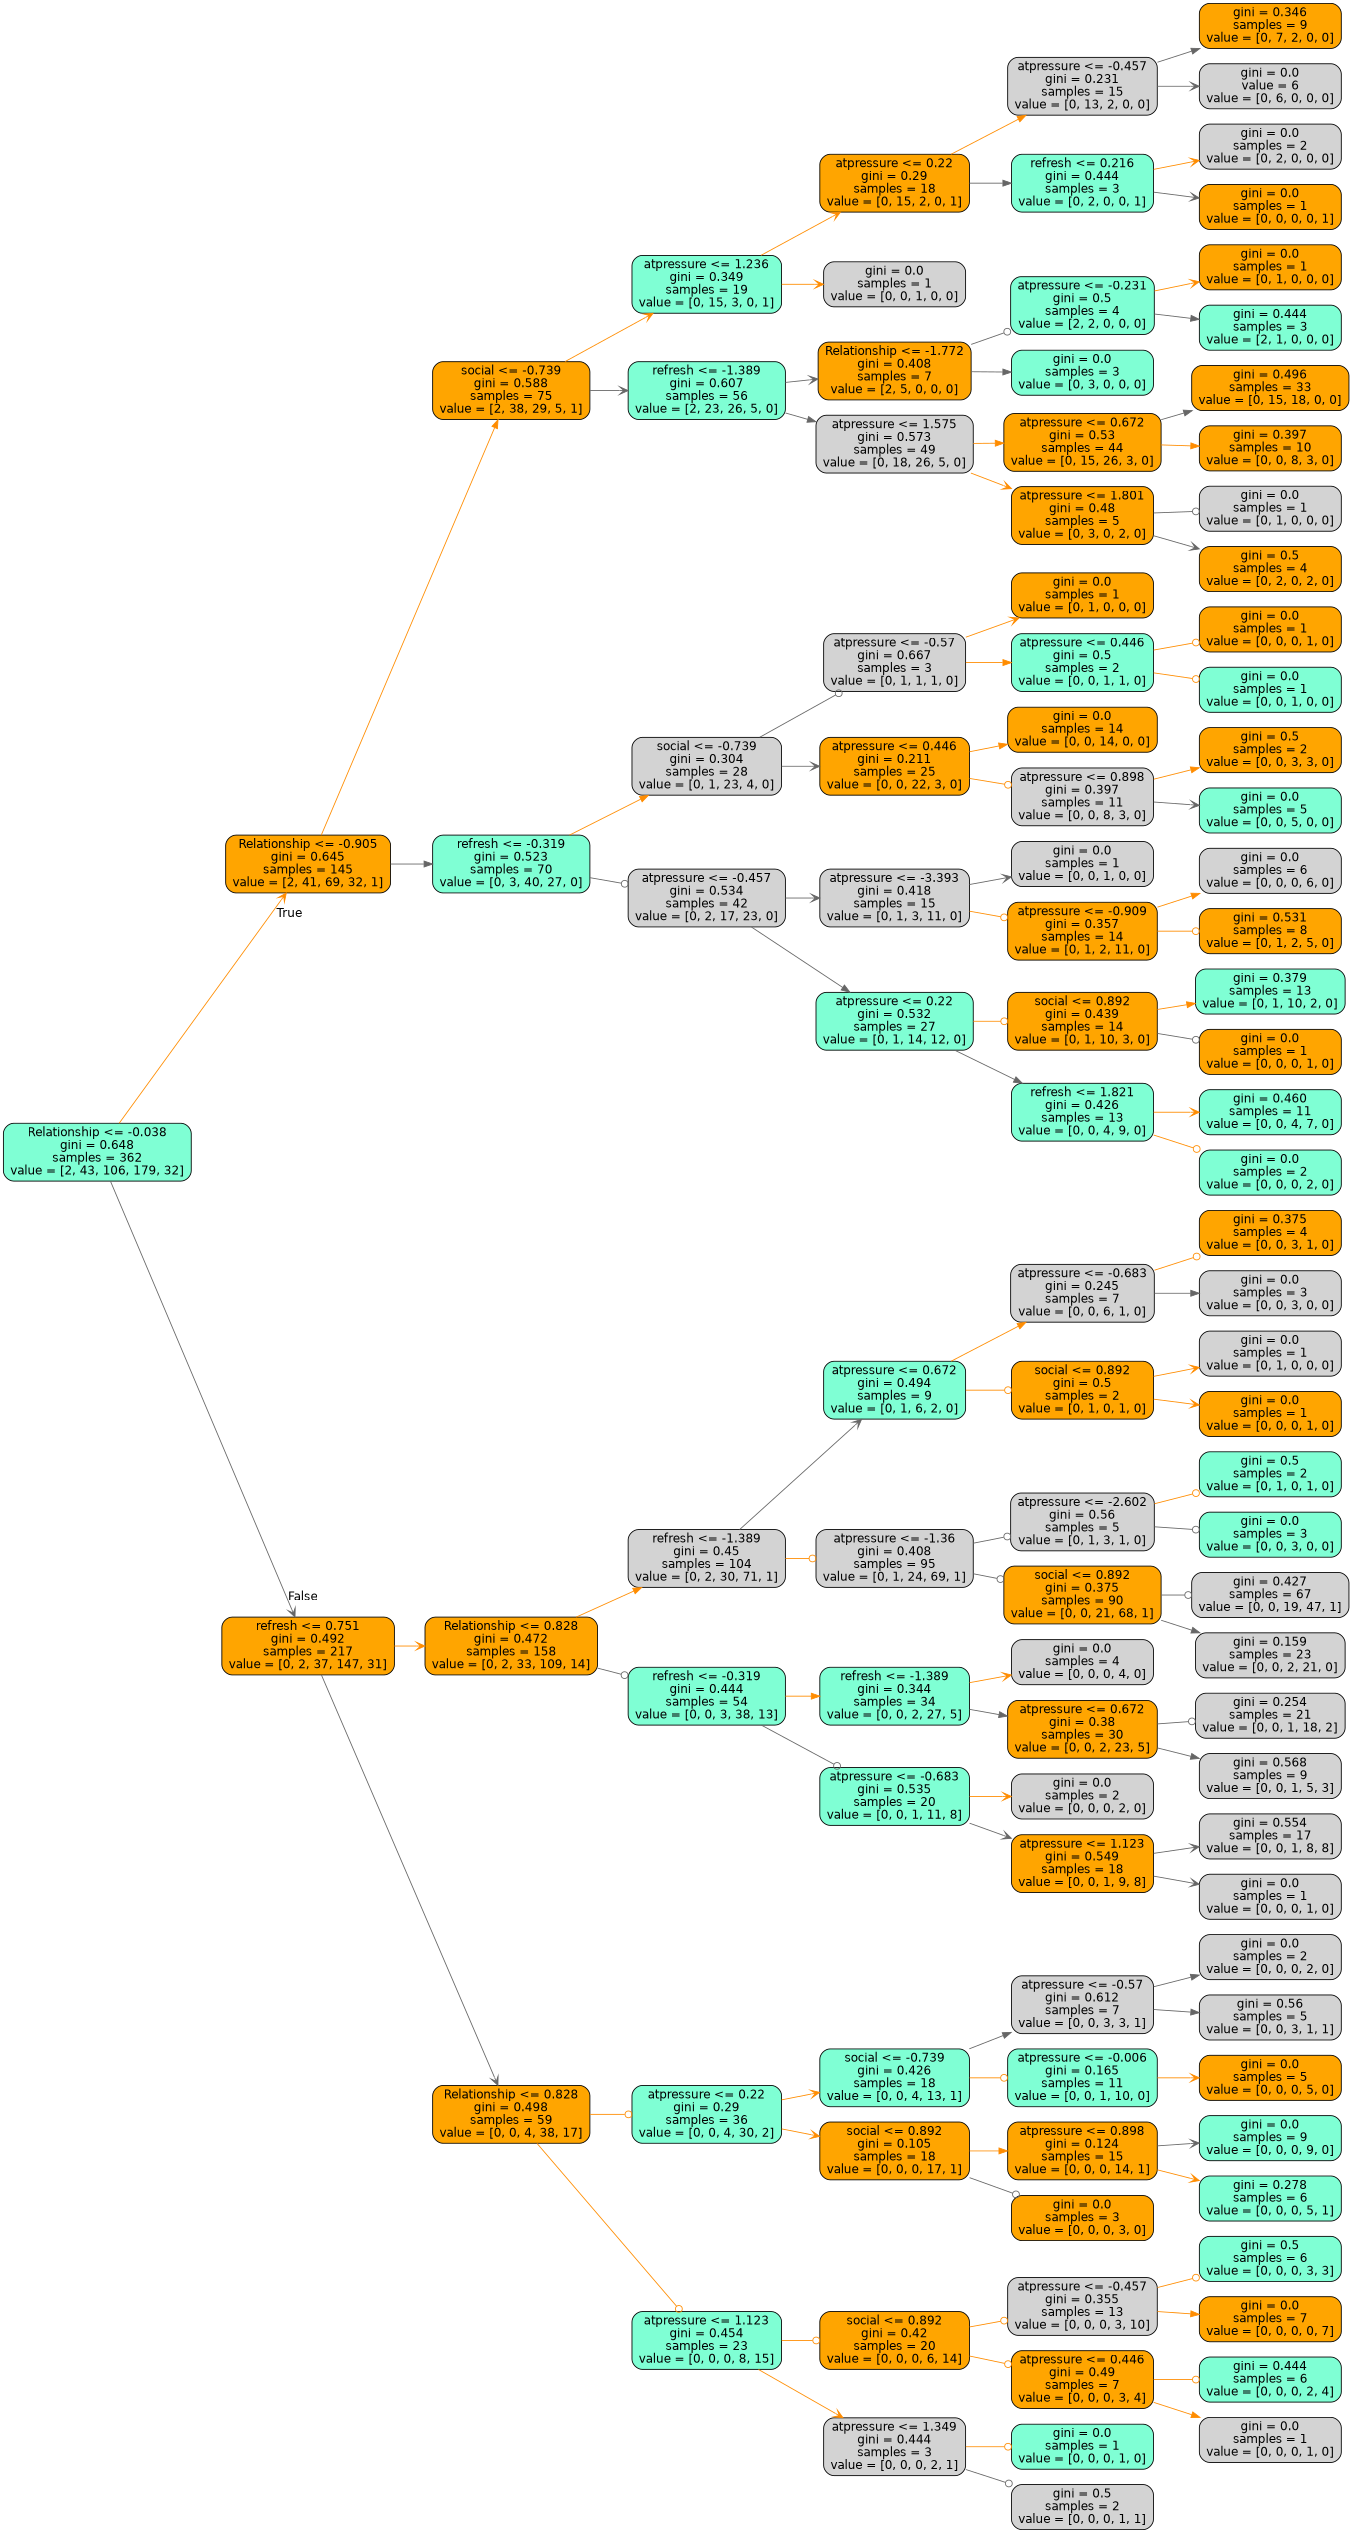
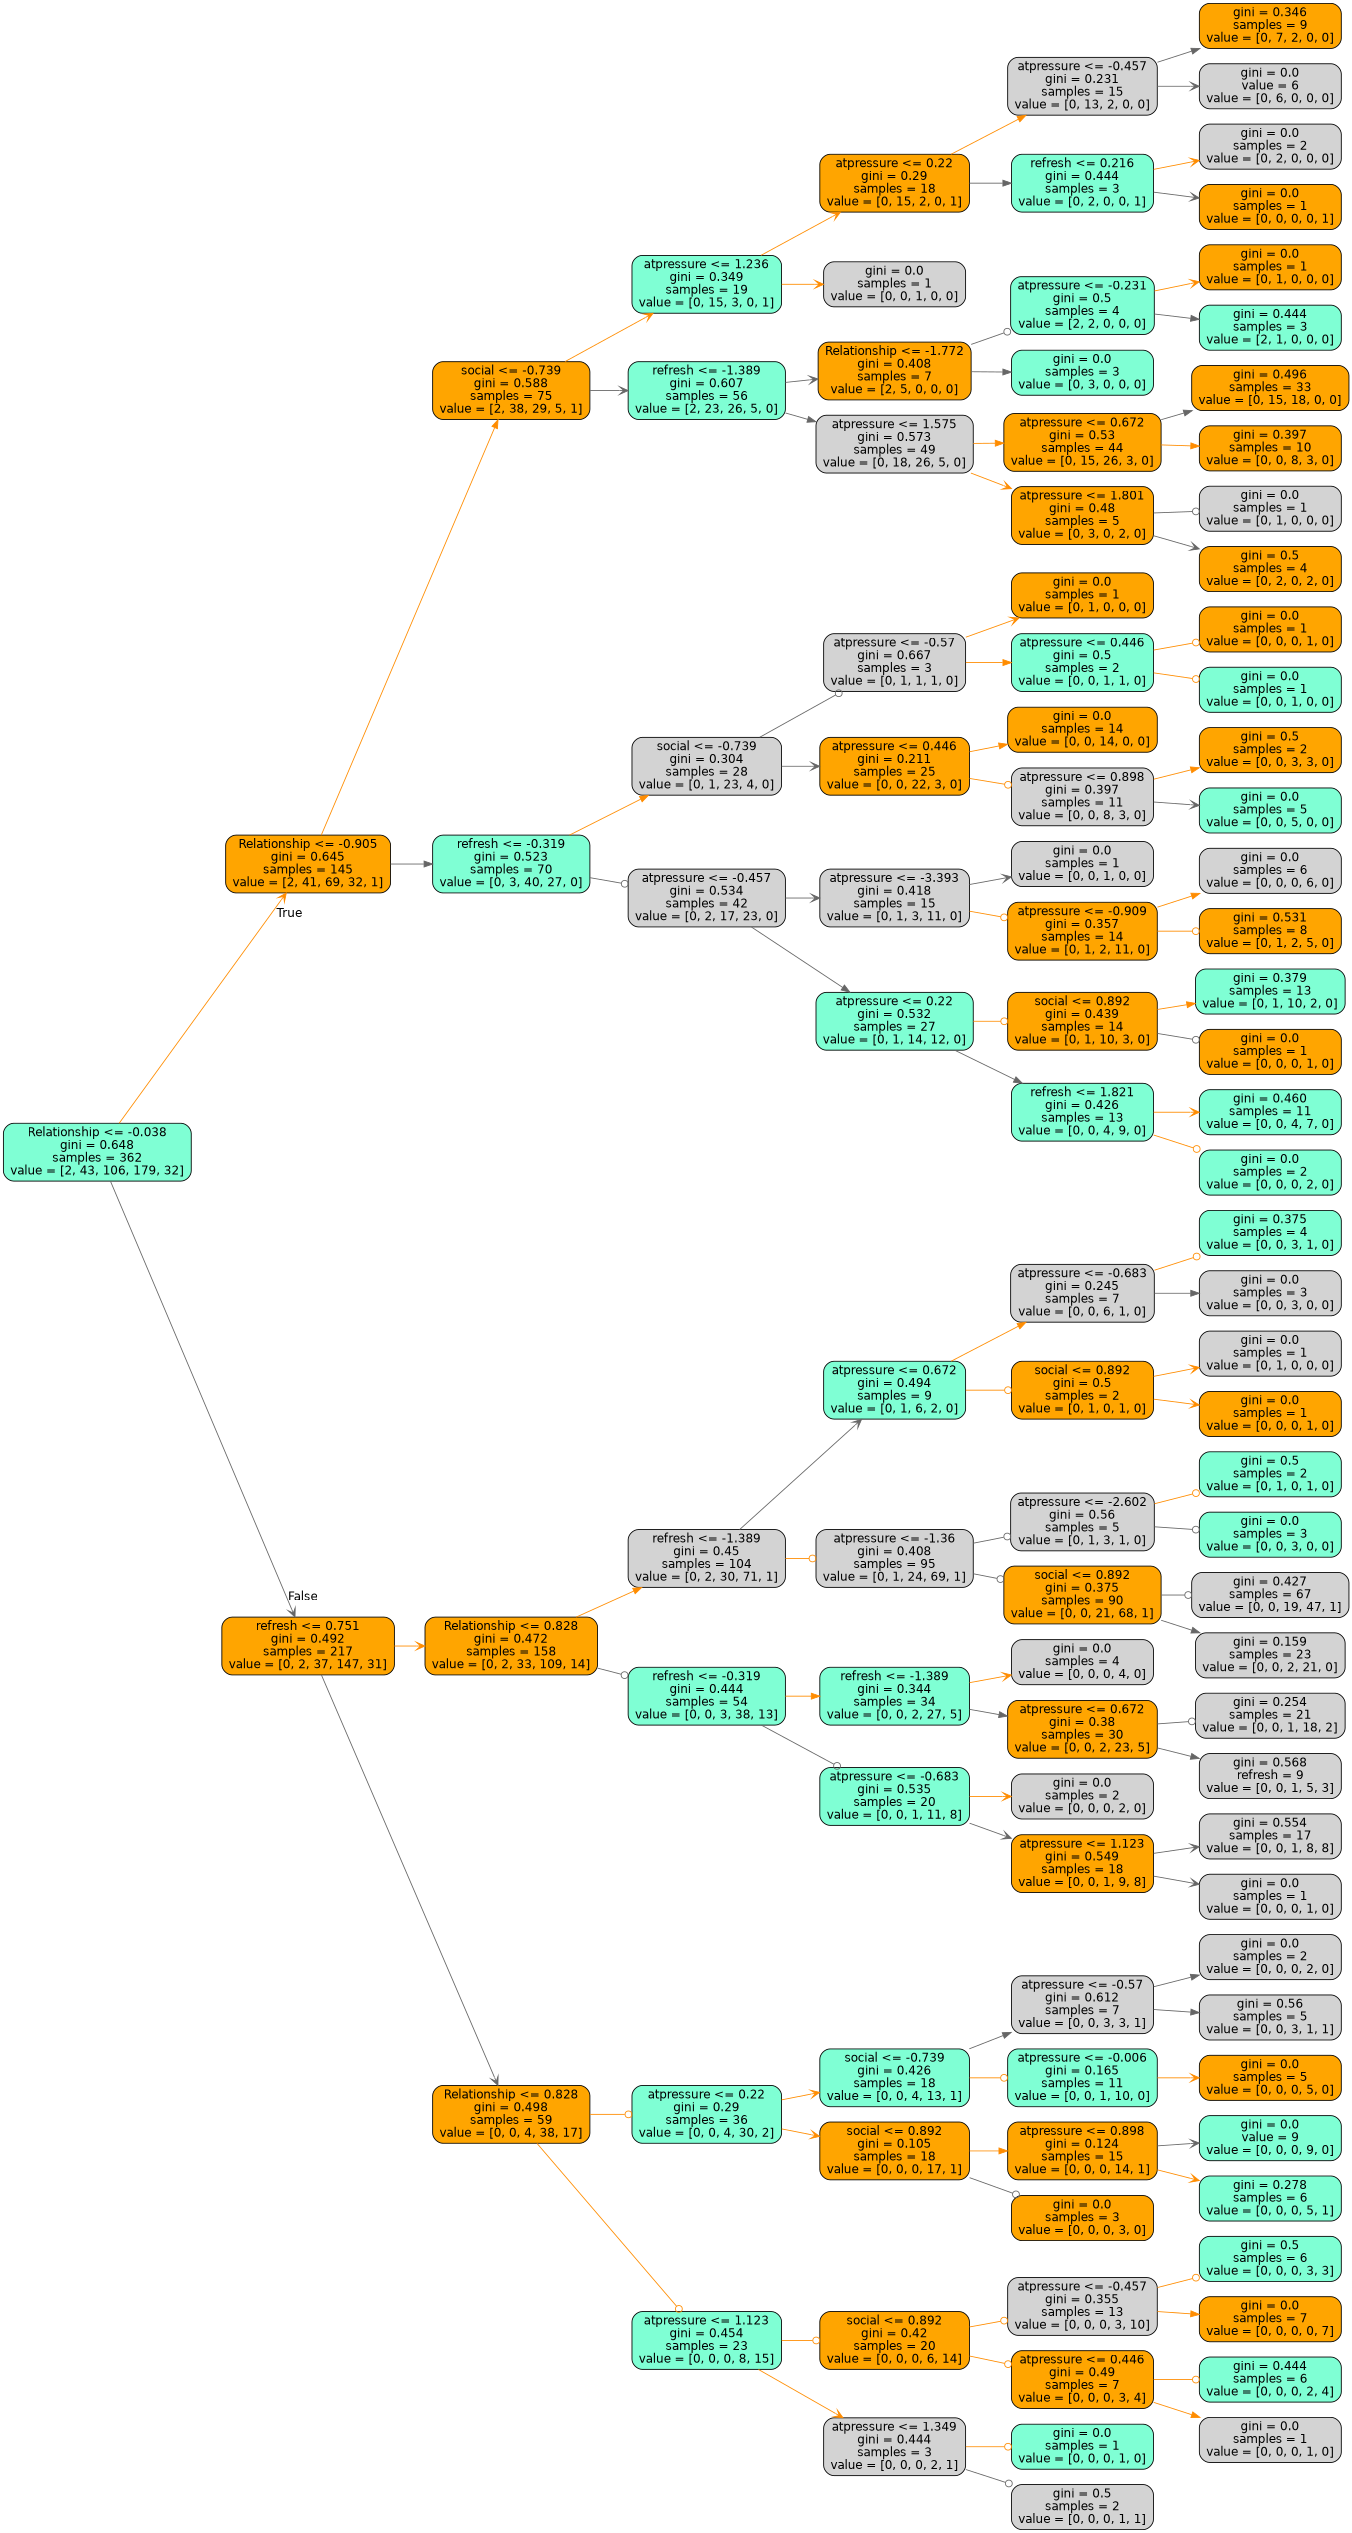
(1270, 1233) -> (1270, 1233)
(1270, 1776) -> (1270, 1776)
(1270, 2138) -> (1270, 2138)
